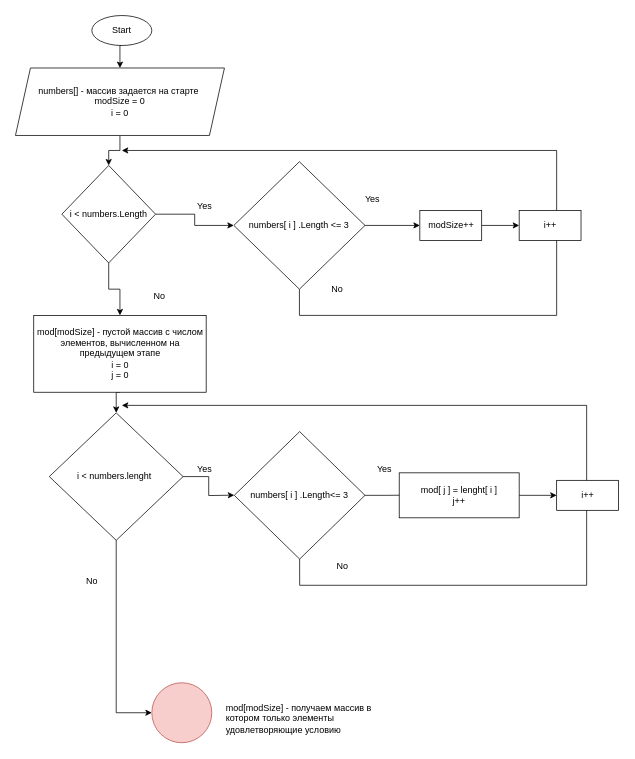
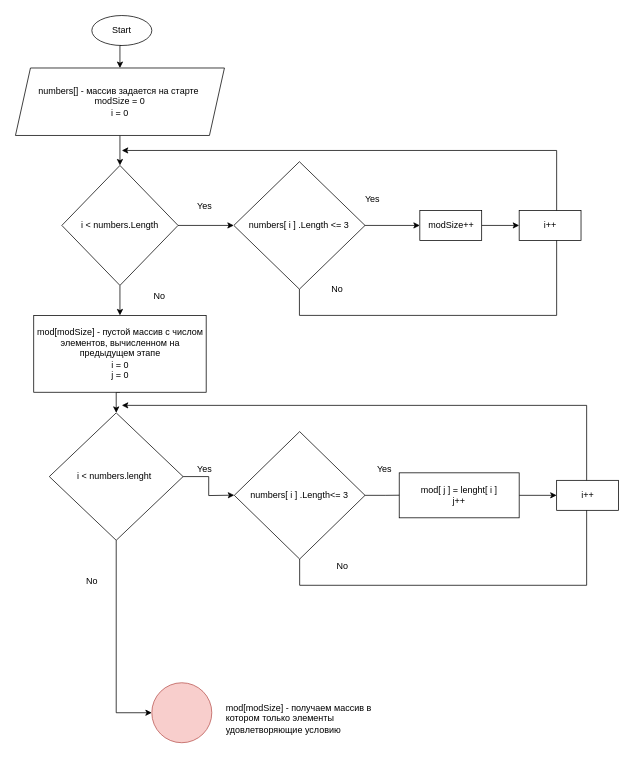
(109, 214) -> (120, 225)
